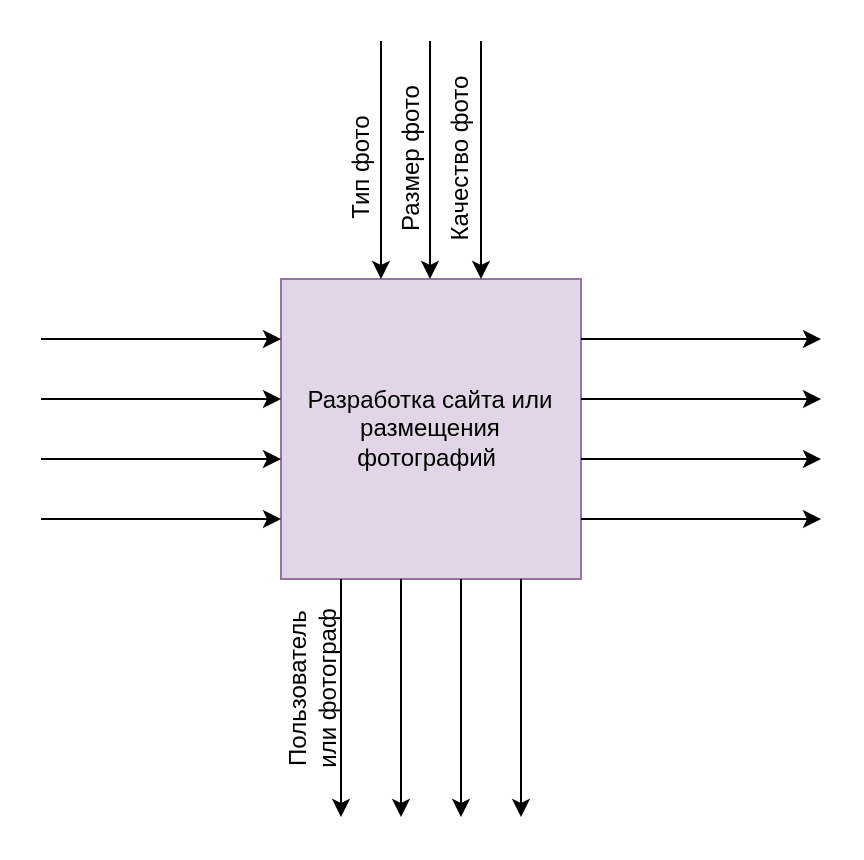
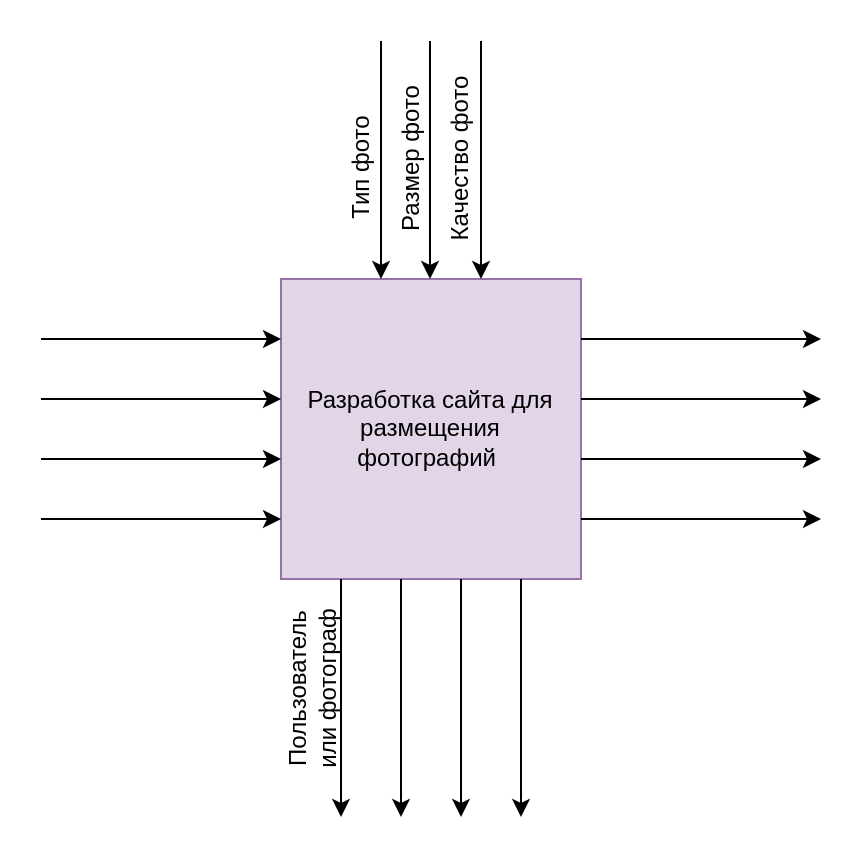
(431, 429) -> (431, 429)
